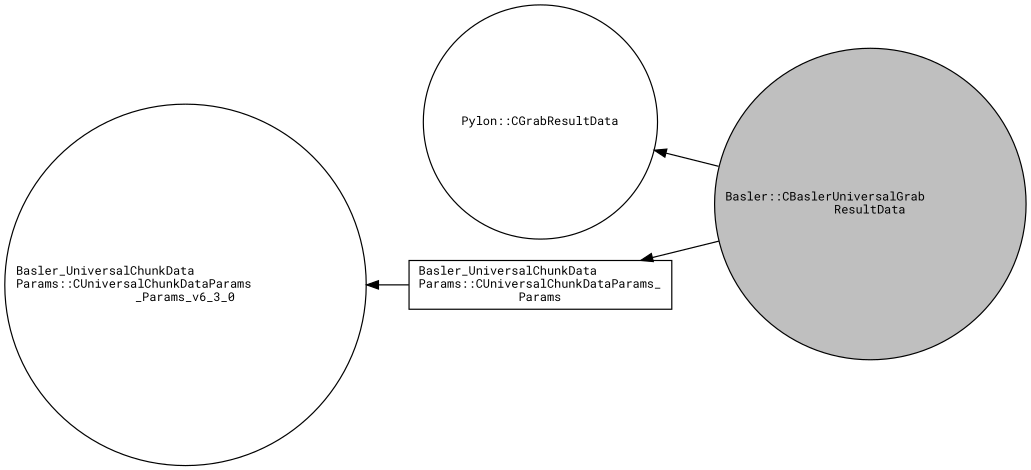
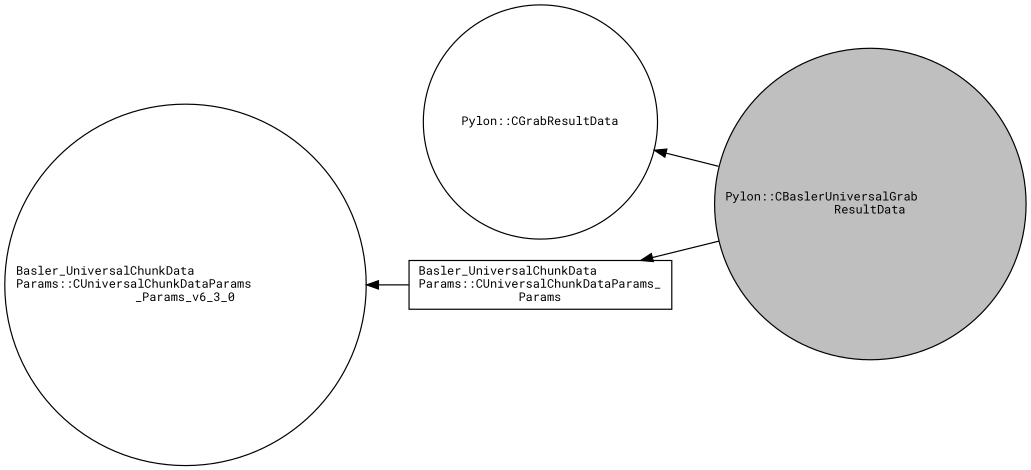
(870, 204) -> (870, 204)
